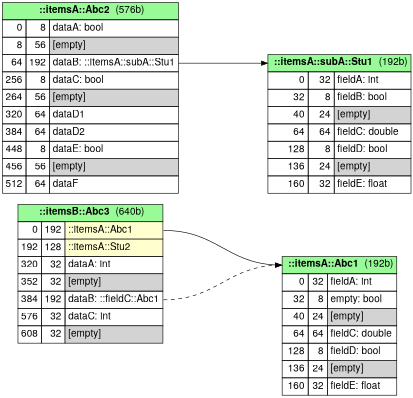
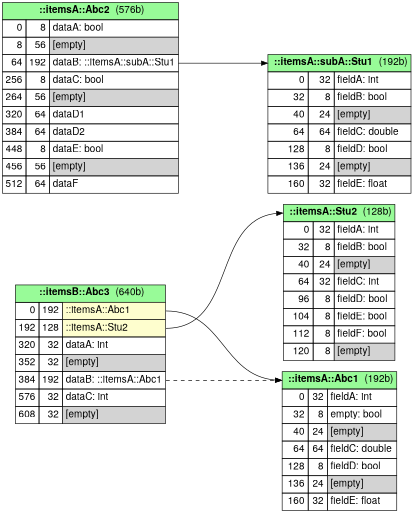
none -> (339, 282)
(114, 299) -> (114, 380)
